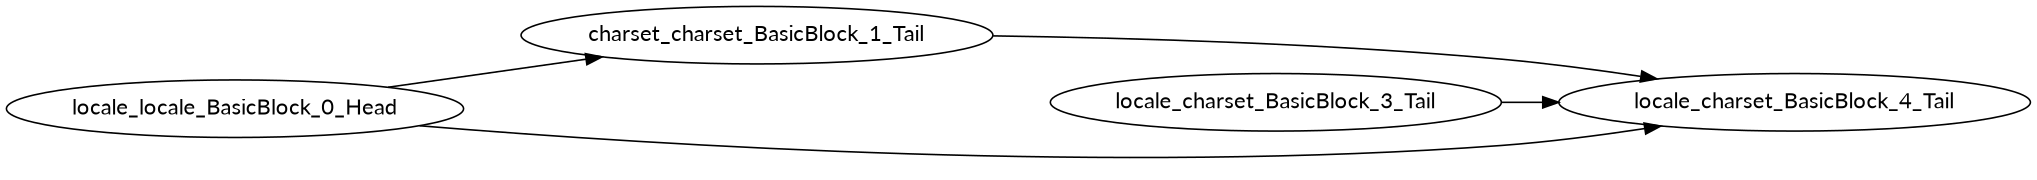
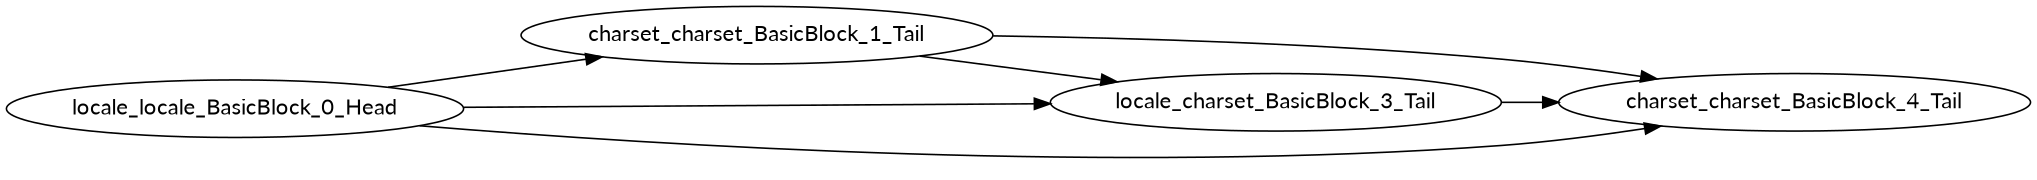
none -> (1010, 68)
(1795, 102) -> (1795, 102)
none -> (749, 106)
